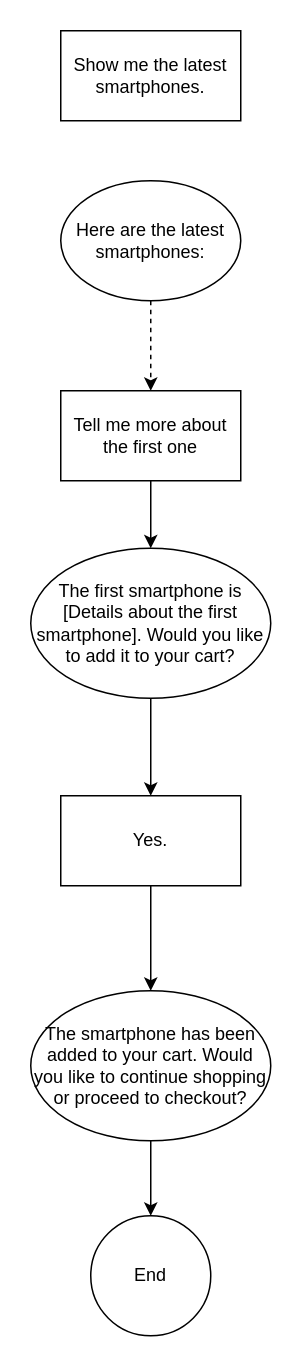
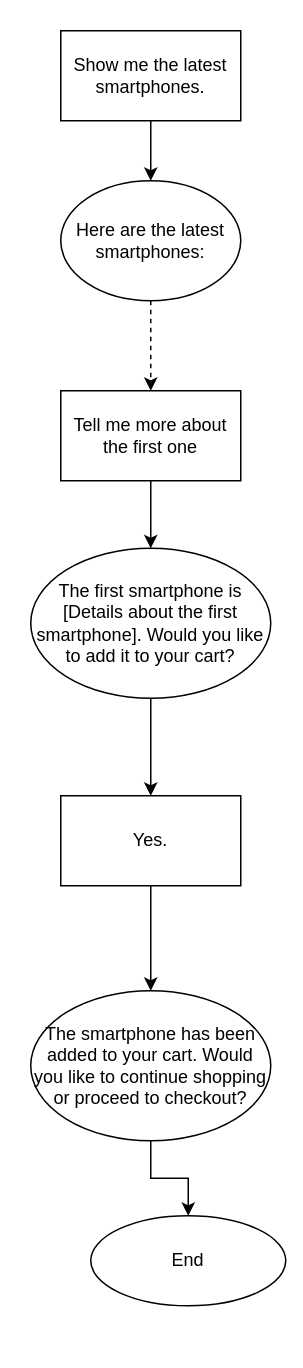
none -> (151, 146)
(151, 1276) -> (188, 1261)
